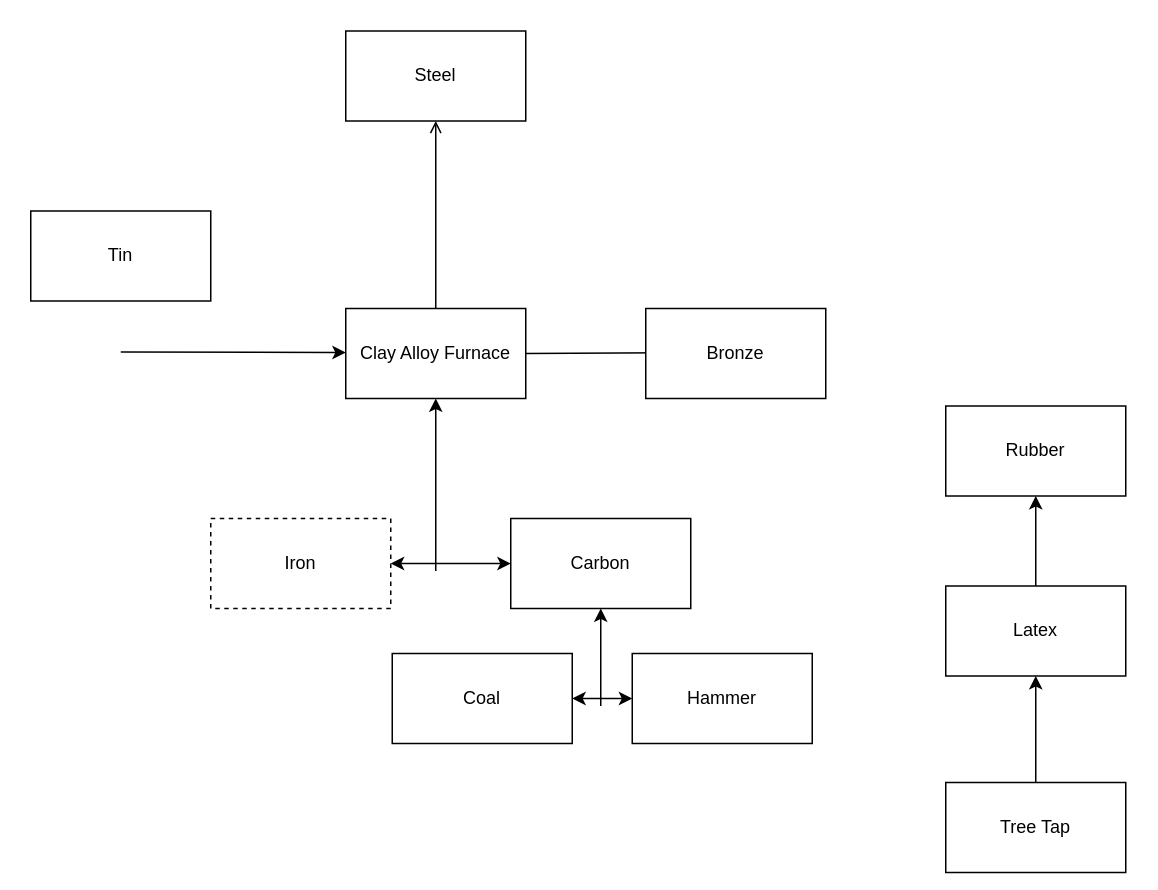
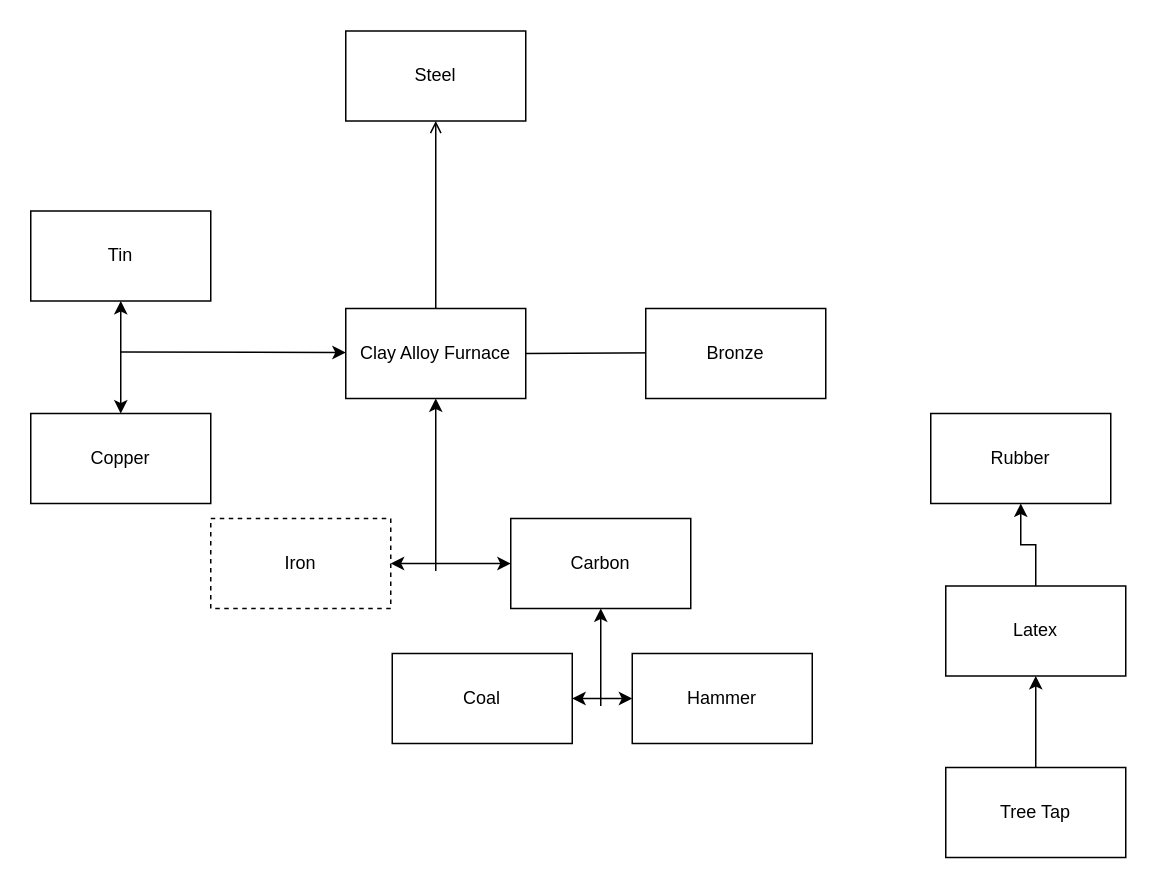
none -> (121, 356)
(1036, 451) -> (1021, 458)
none -> (121, 458)
(1036, 827) -> (1036, 812)
